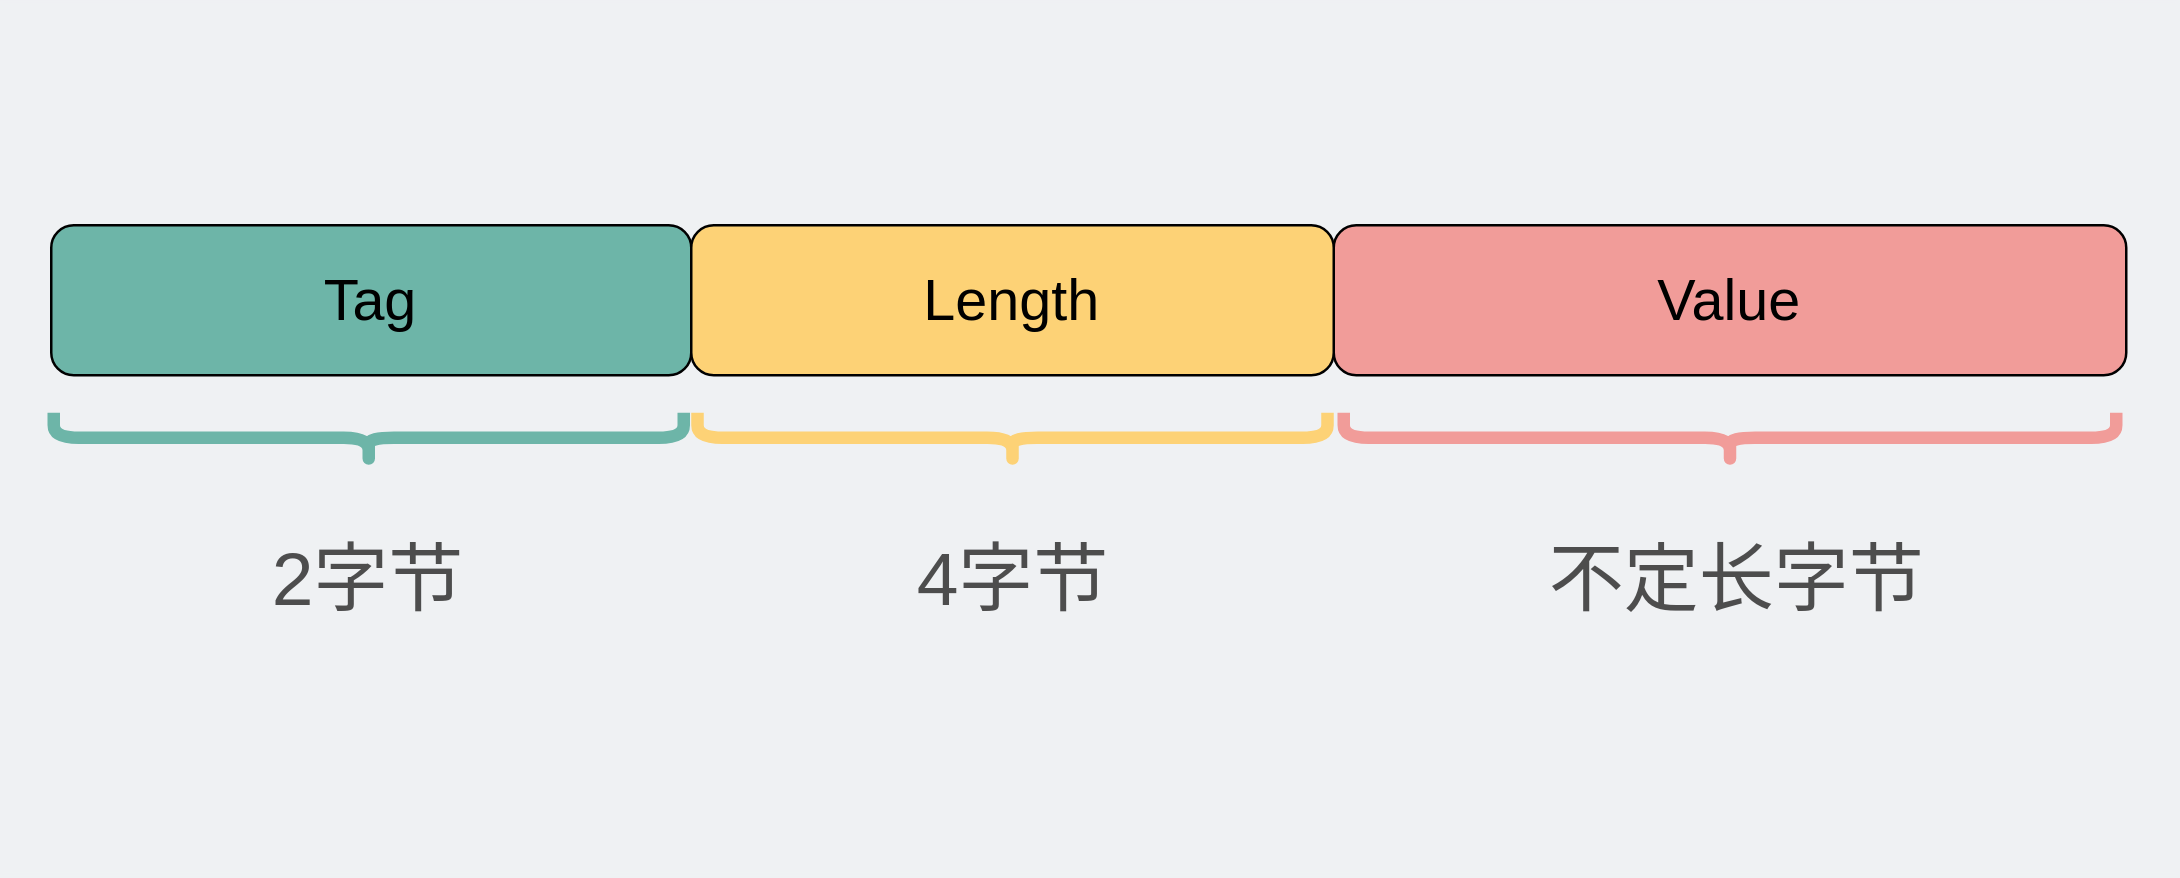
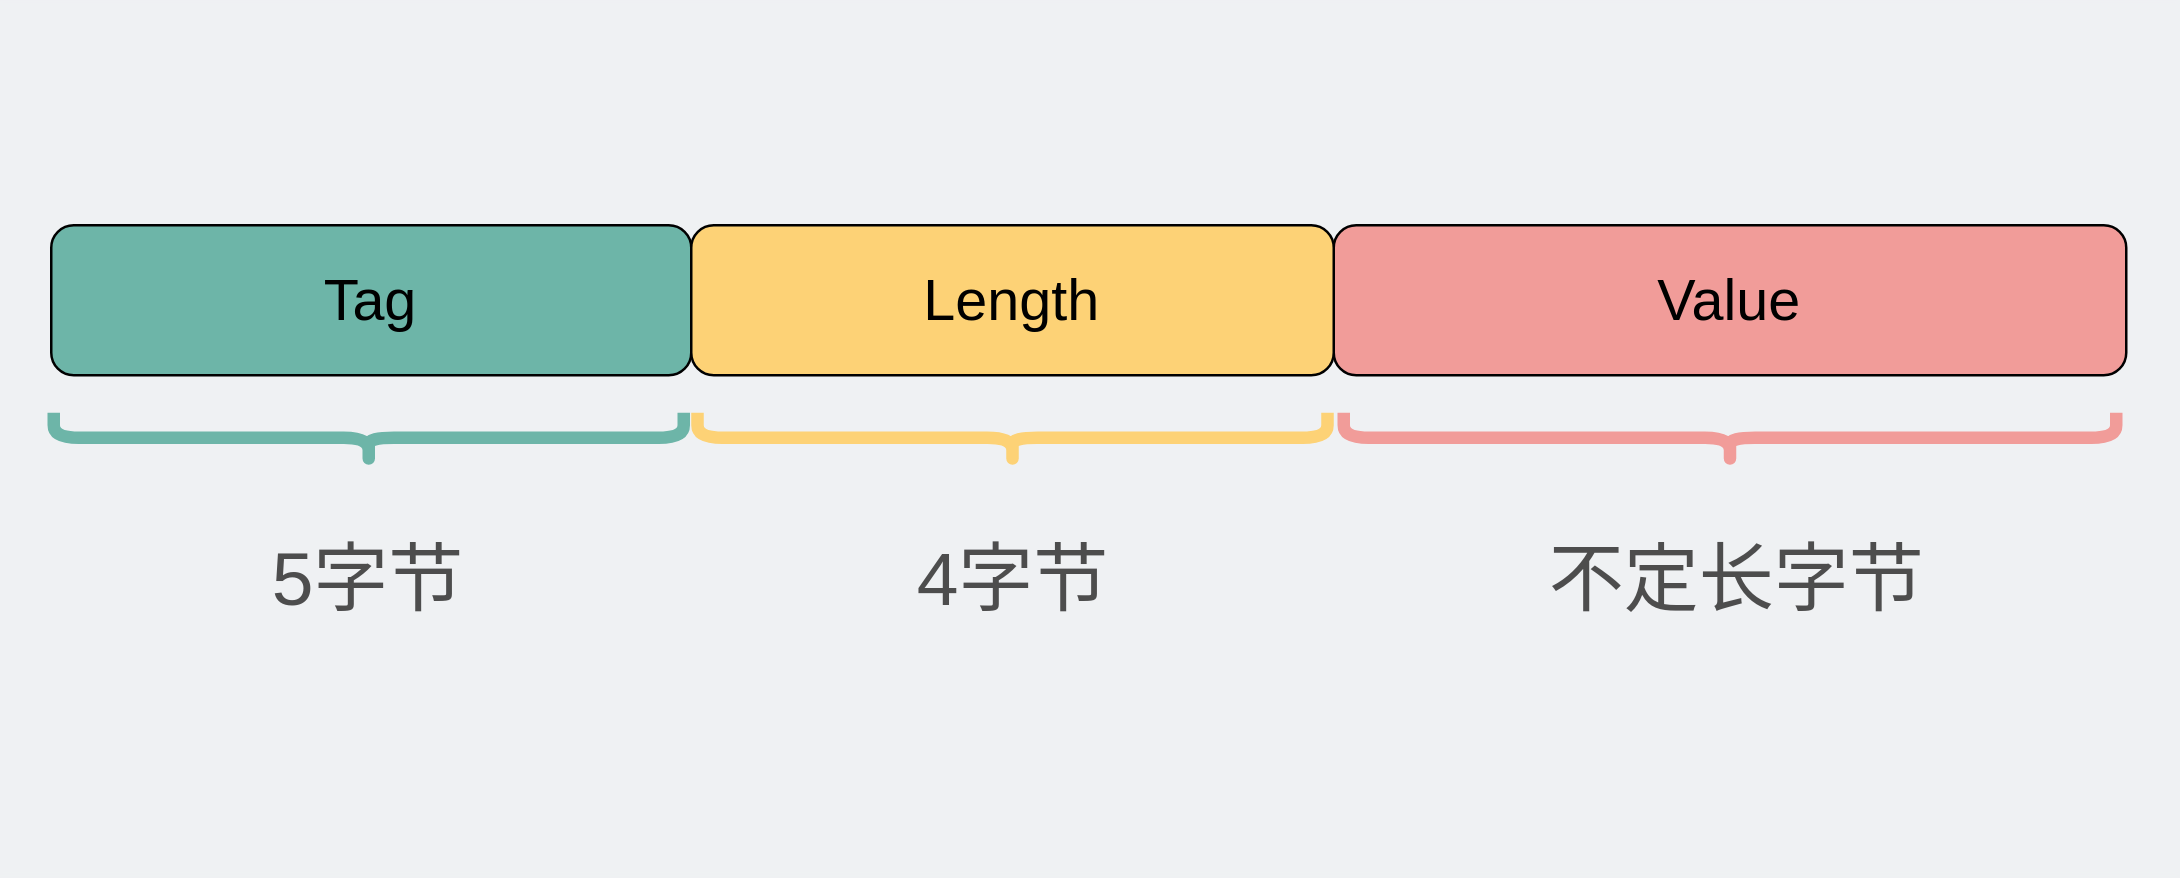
(369, 579) -> (369, 579)
